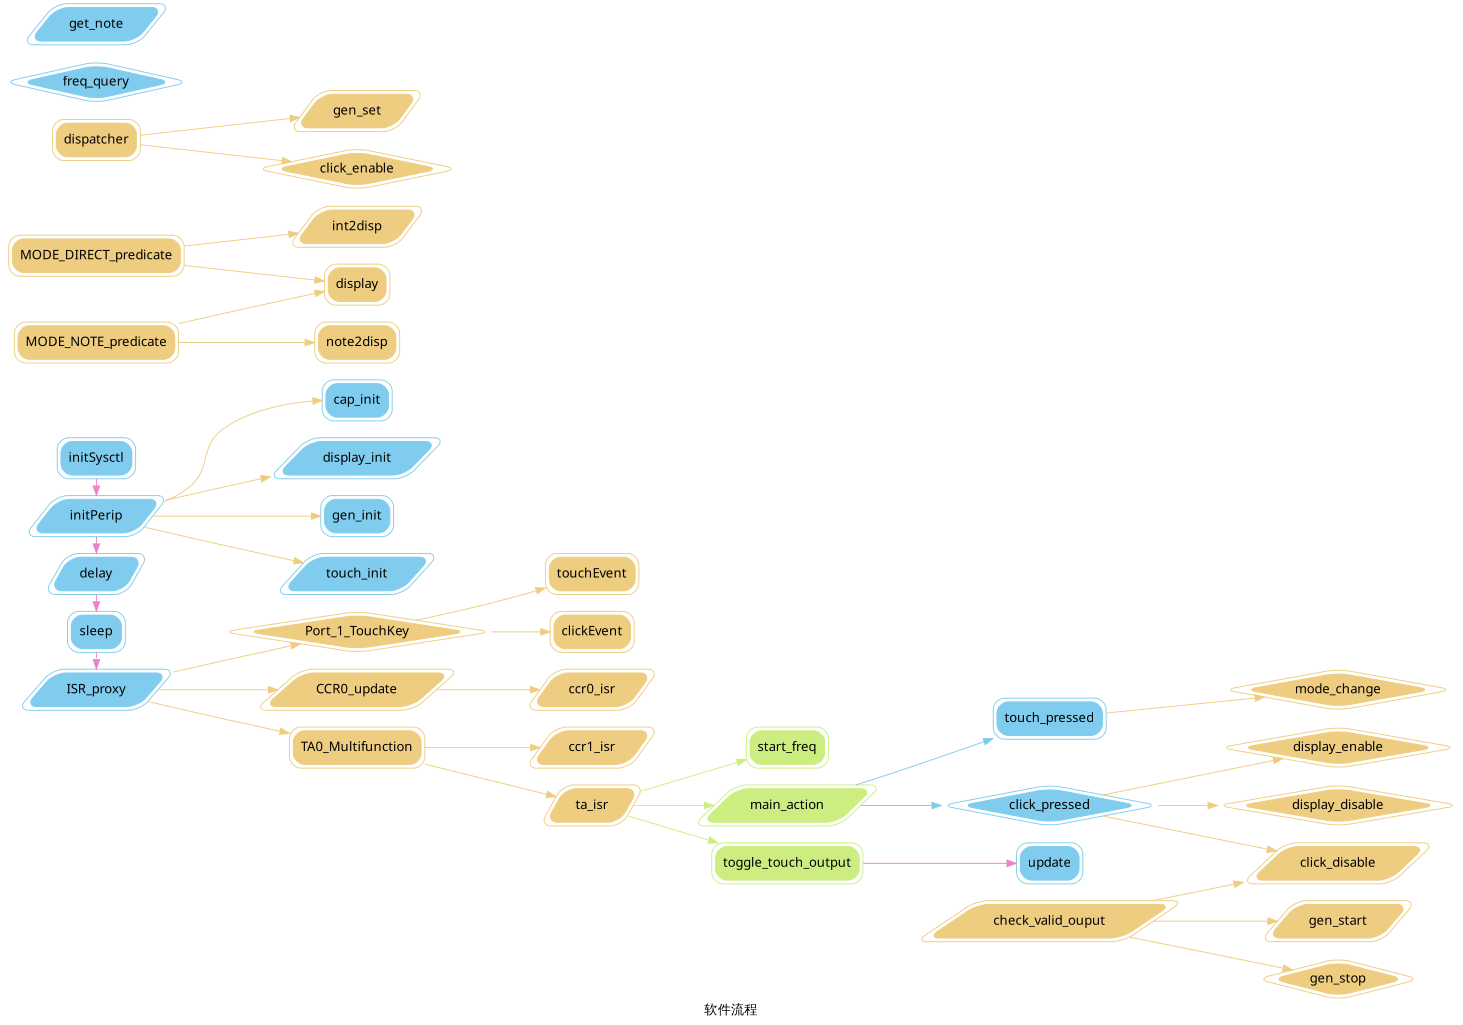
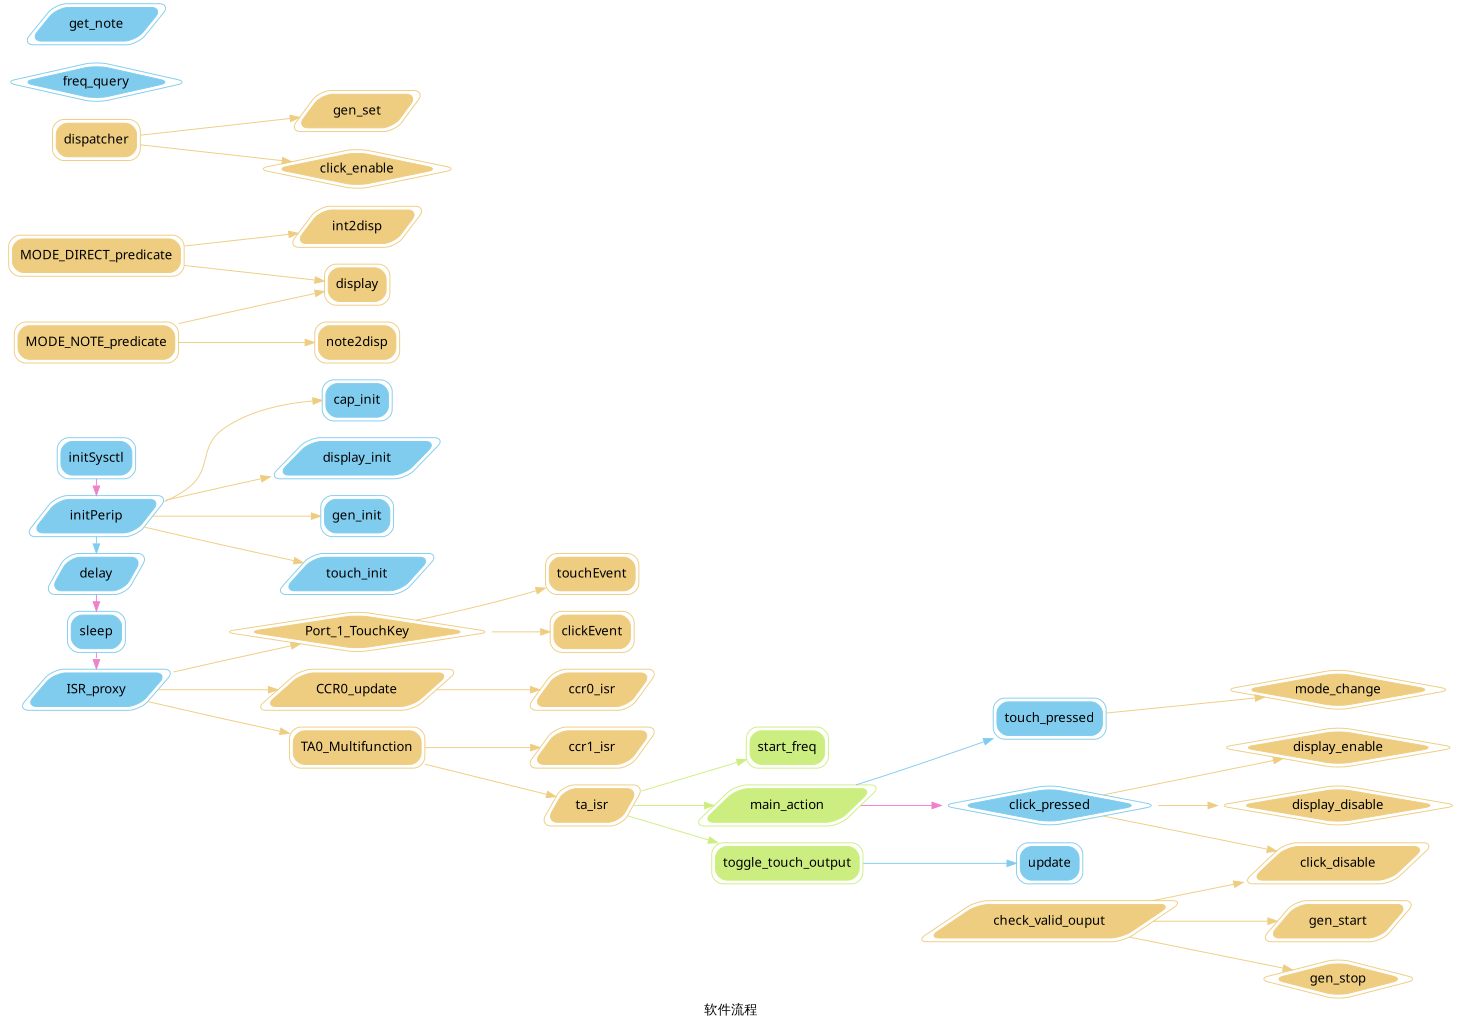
(96, 540) -> (96, 540)
(896, 805) -> (896, 805)
(935, 863) -> (935, 863)
